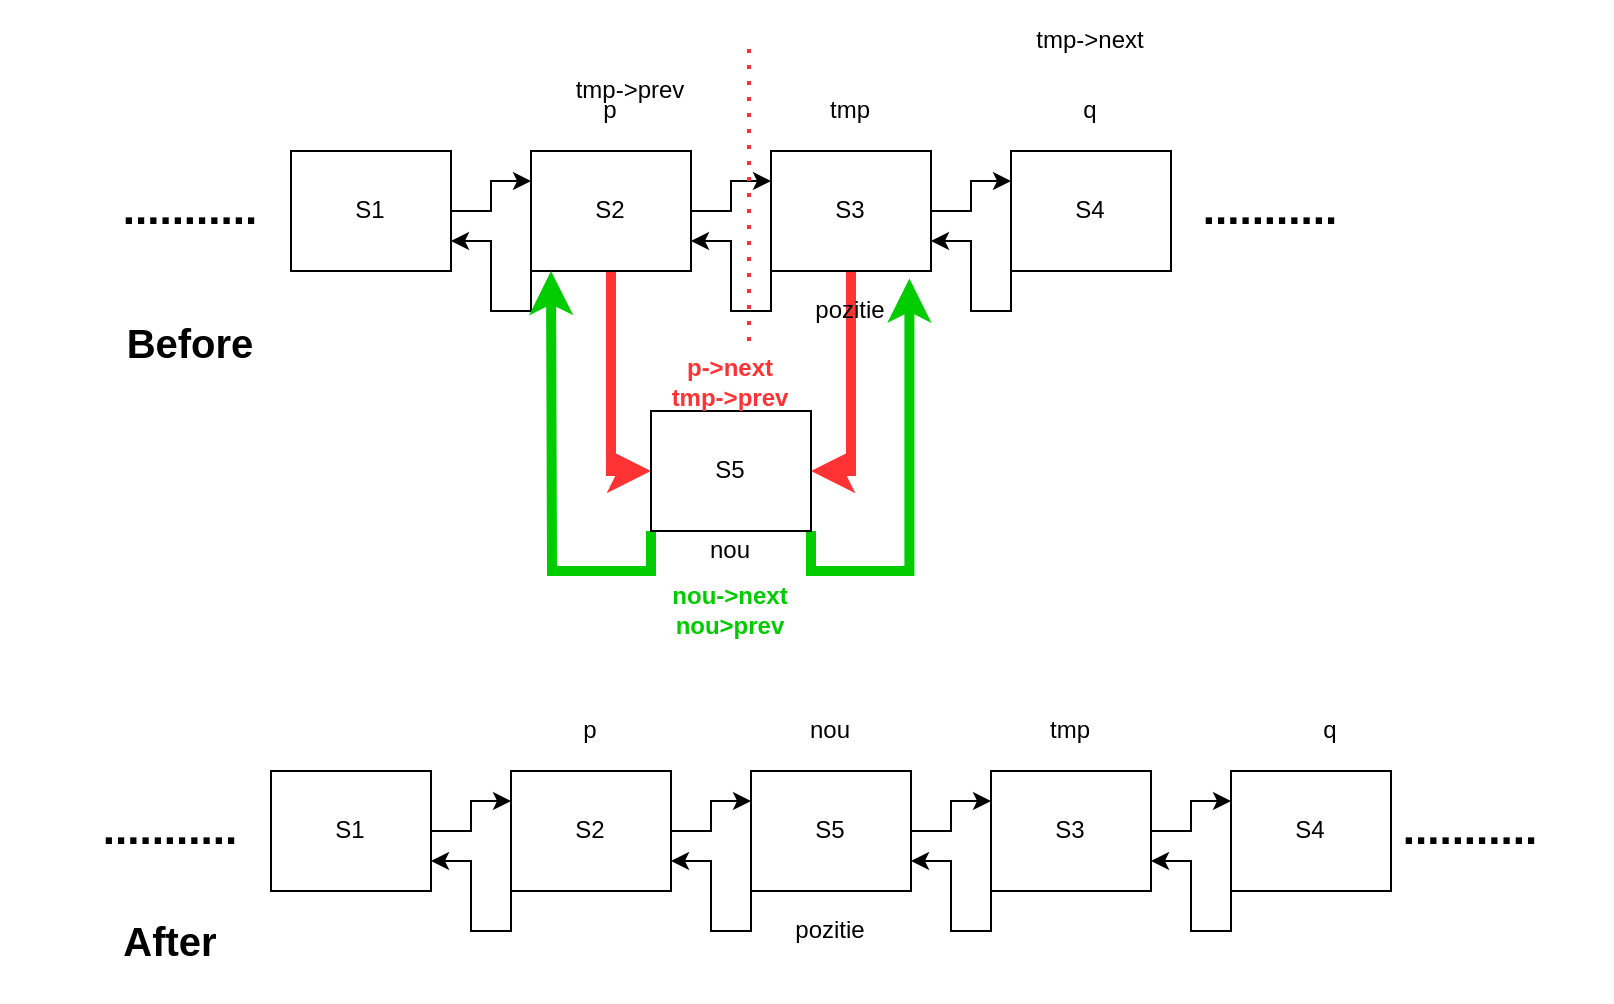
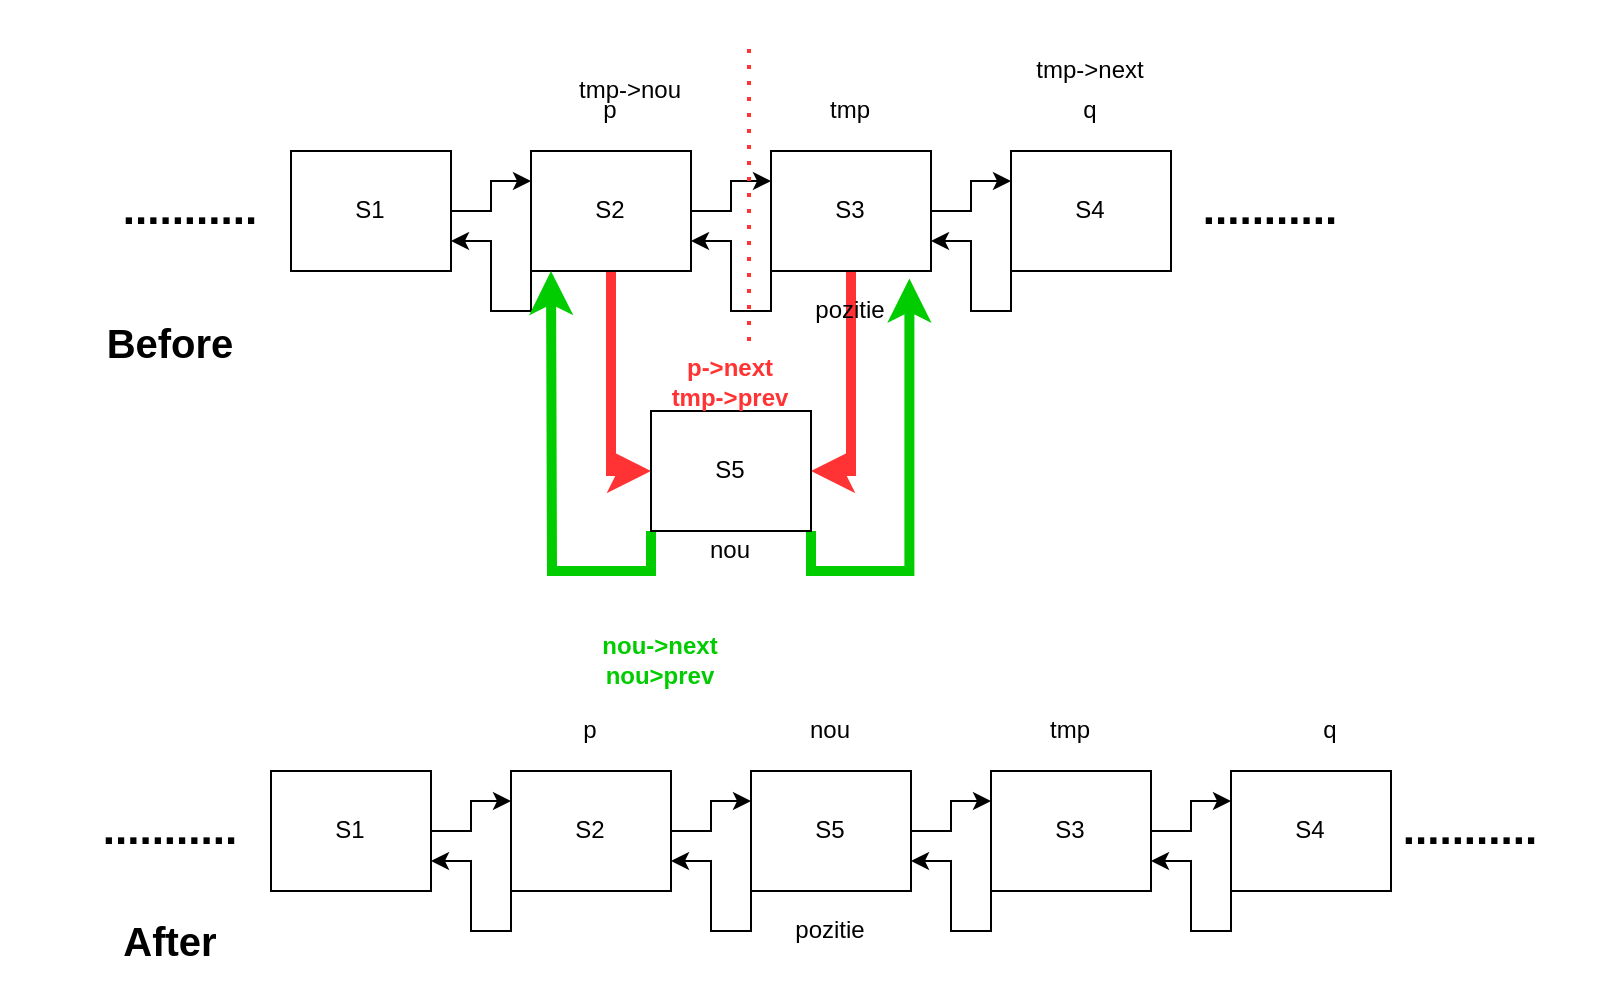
(1091, 41) -> (1091, 71)
(631, 91) -> (631, 91)
(191, 343) -> (171, 343)
(731, 611) -> (661, 661)
